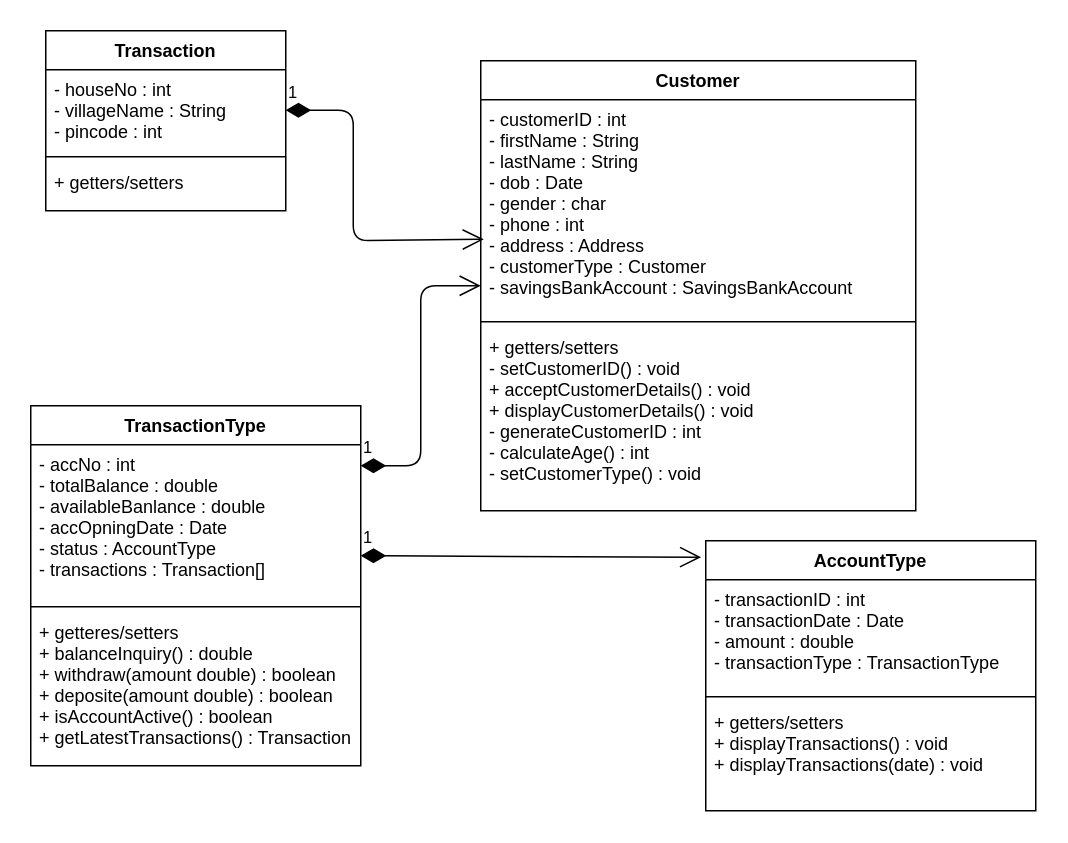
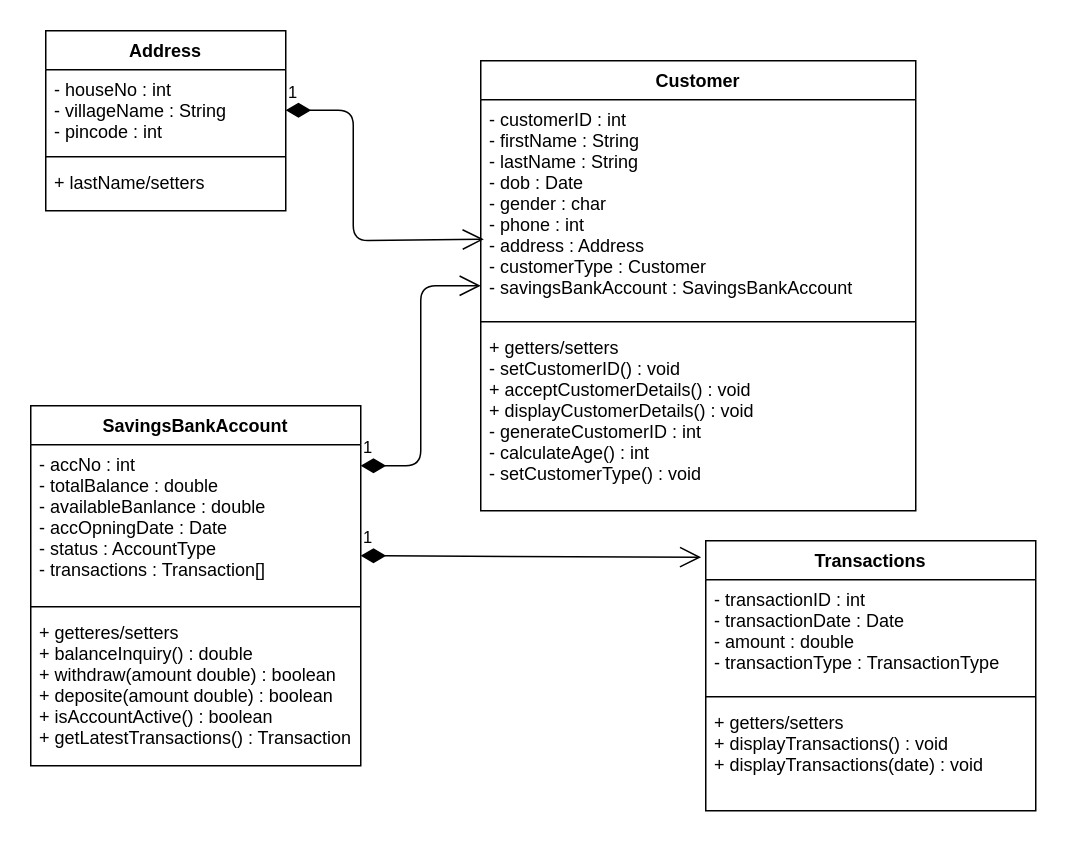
(165, 51) -> (165, 51)
(137, 183) -> (140, 183)
(195, 426) -> (195, 426)
(870, 561) -> (870, 561)
